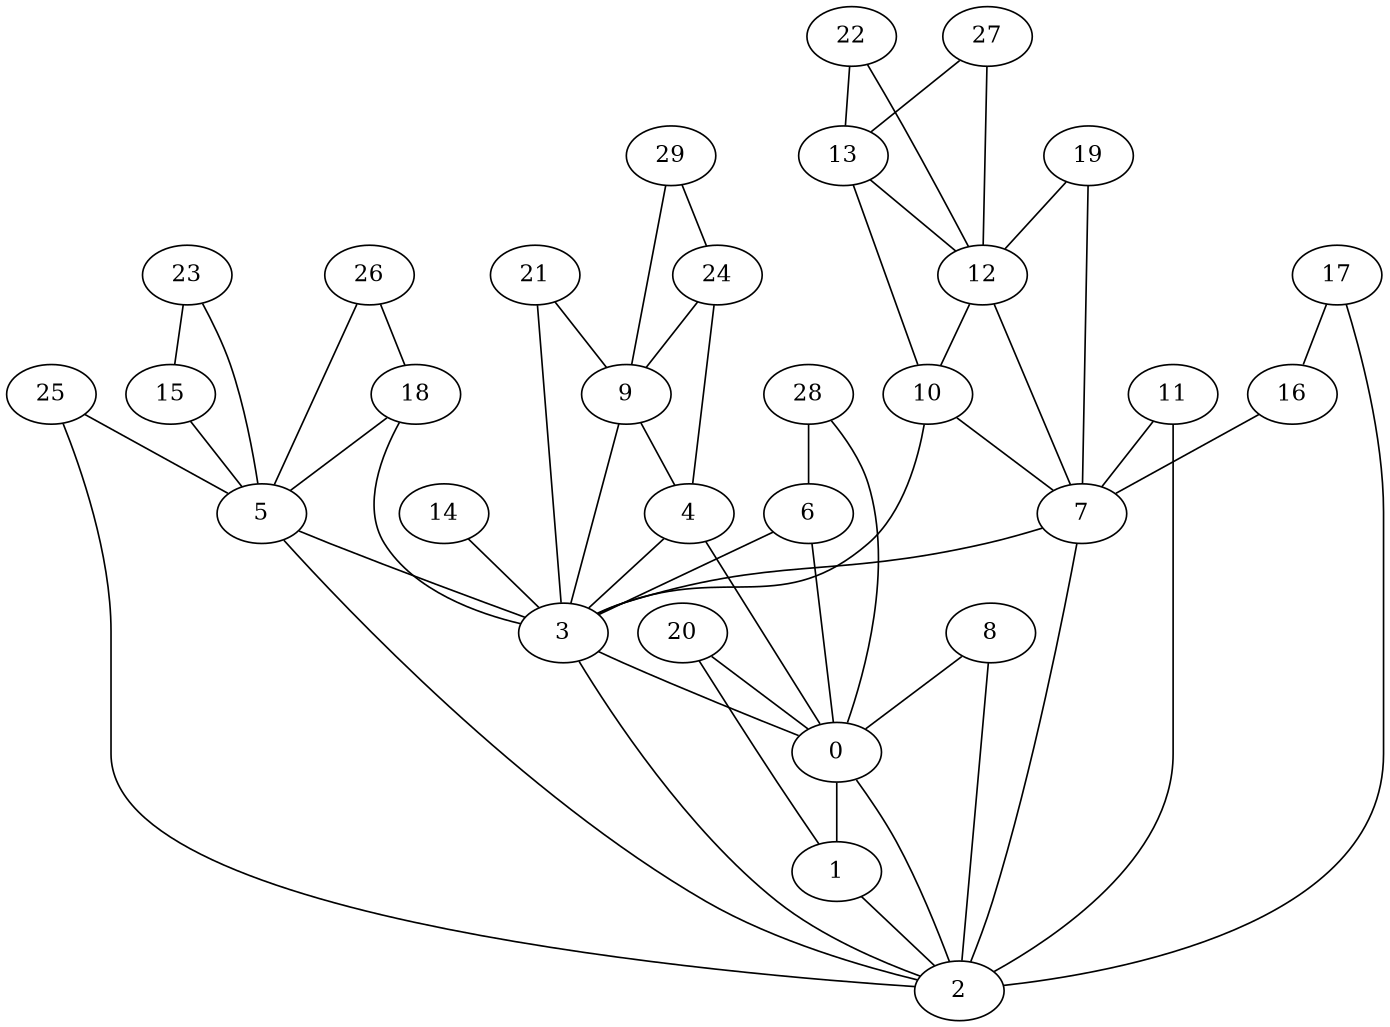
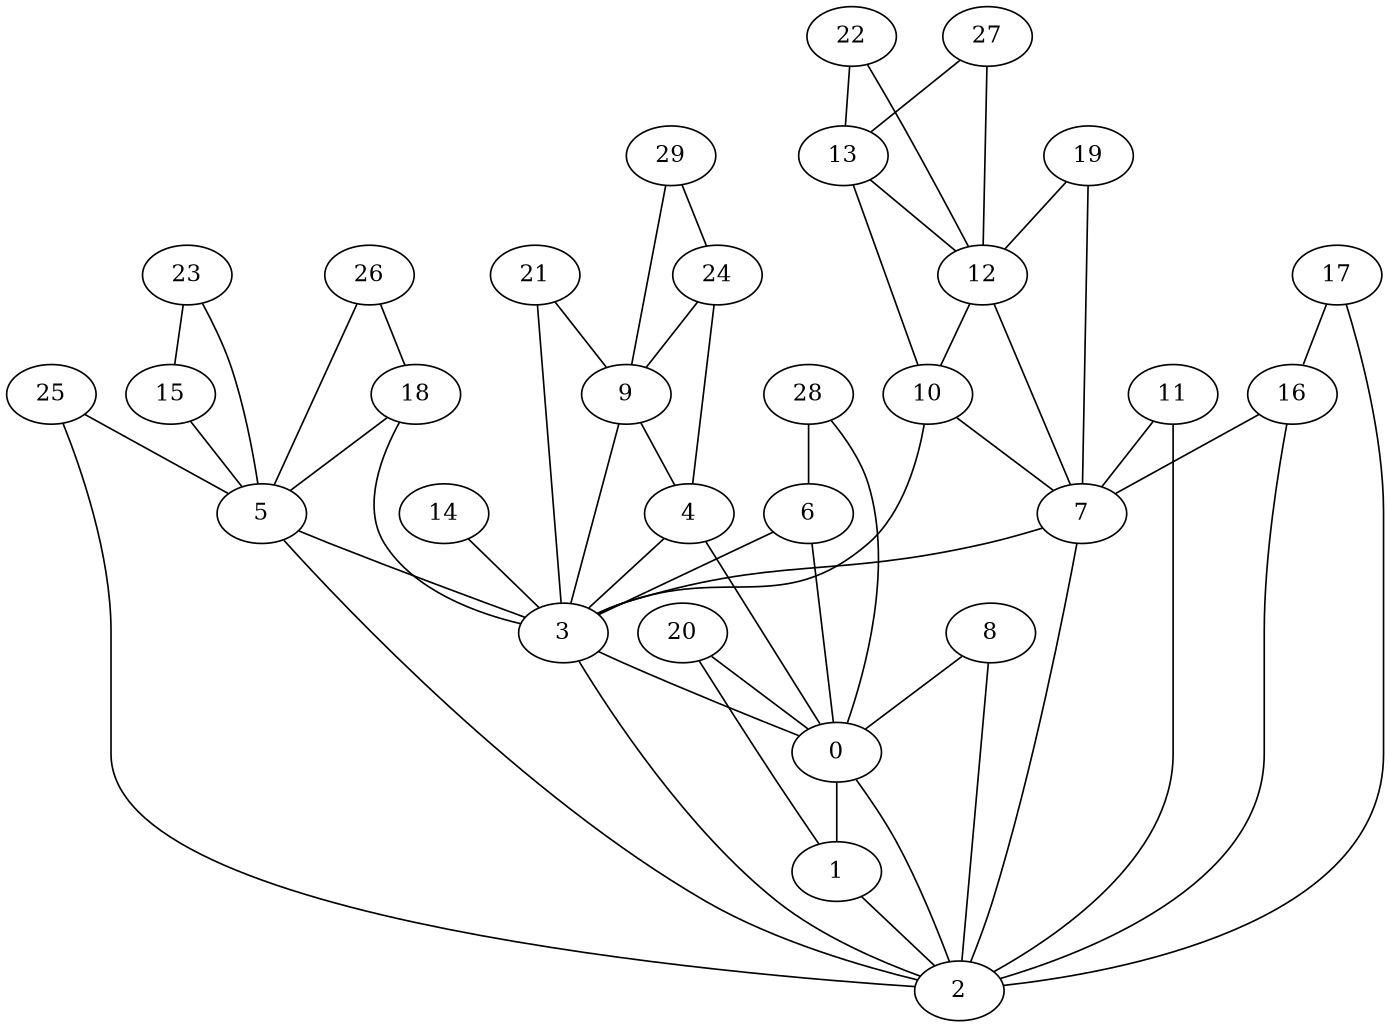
none -> (1261, 773)
